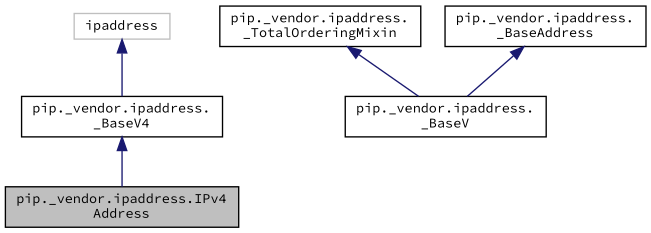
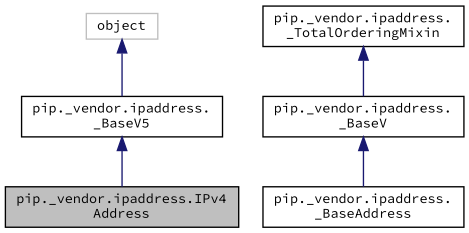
(122, 26) -> (122, 26)
(490, 76) -> (363, 169)
(122, 117) -> (122, 117)
